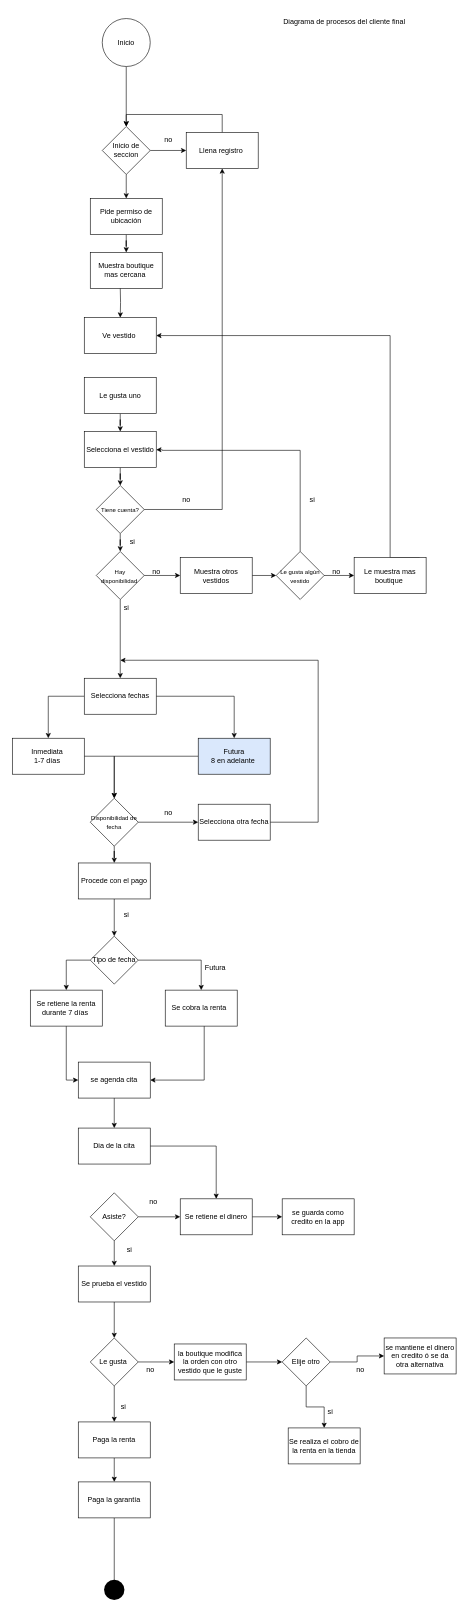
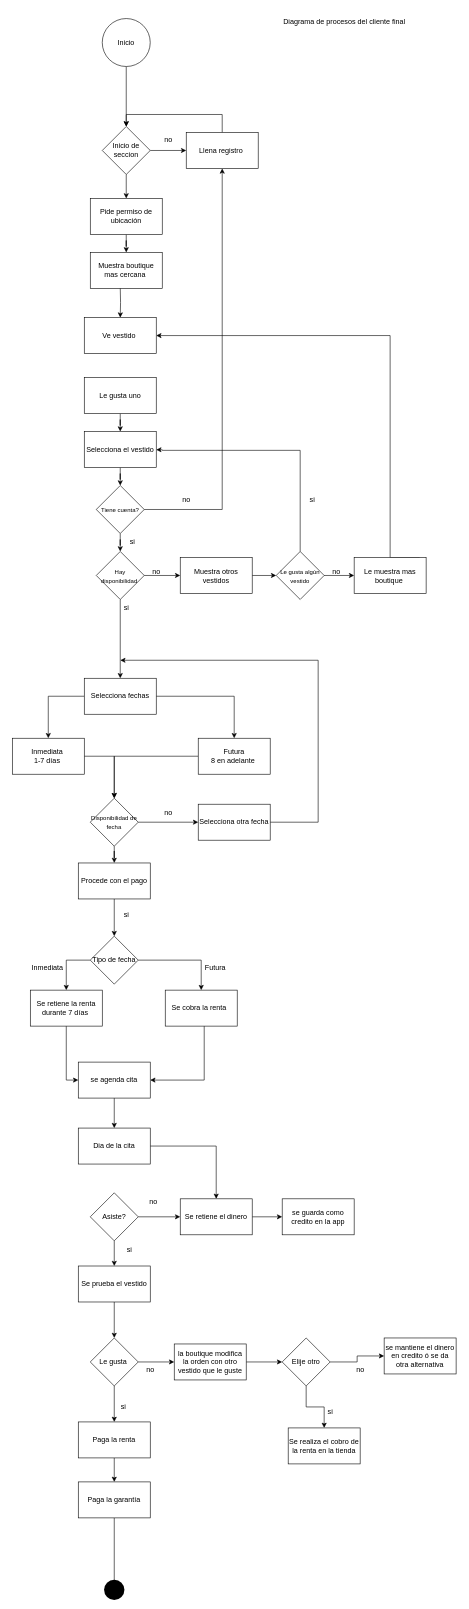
(234, 756) -> (234, 756)
none -> (48, 968)
